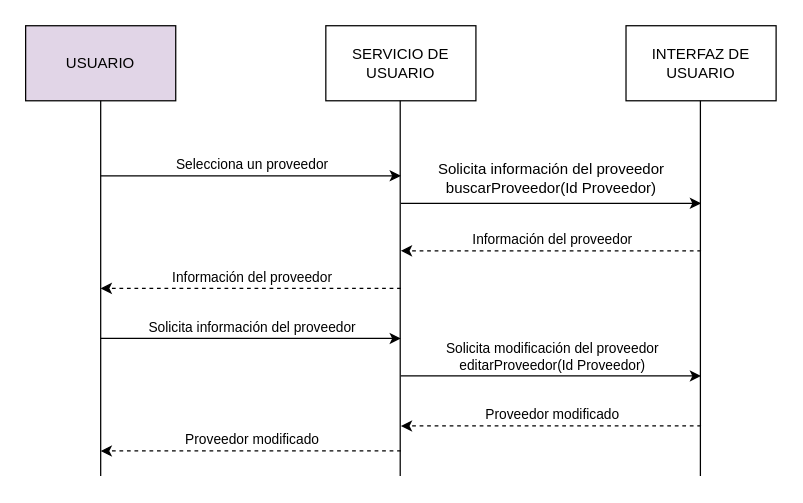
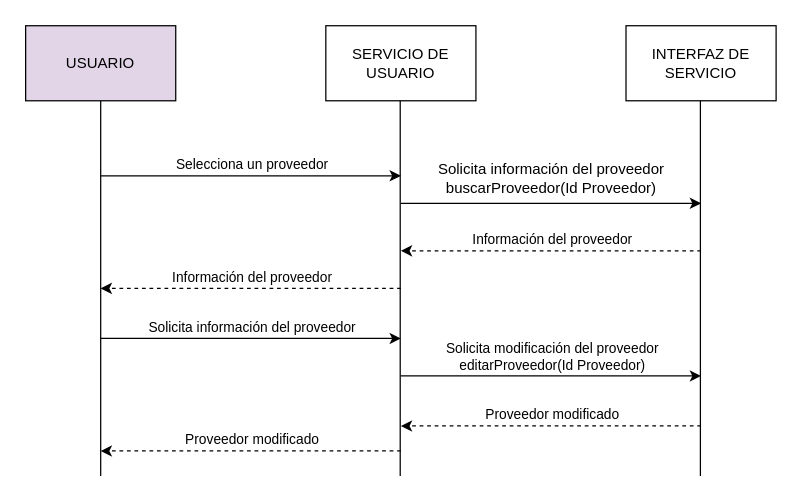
(701, 63) -> (701, 63)
